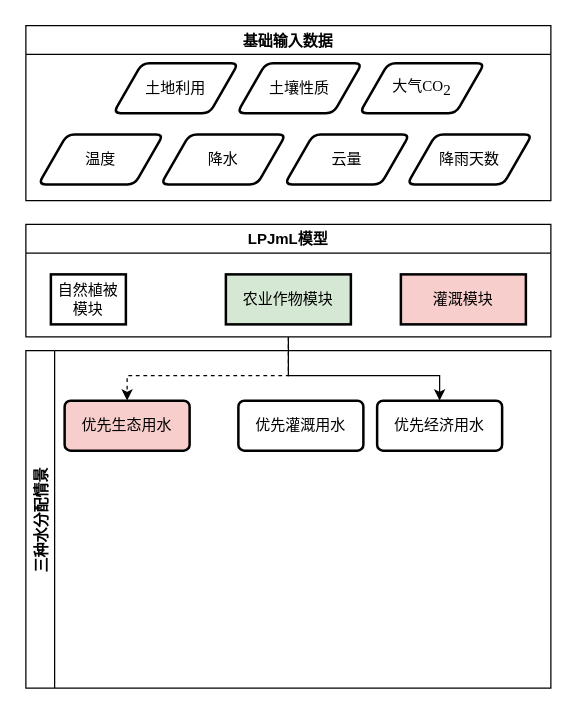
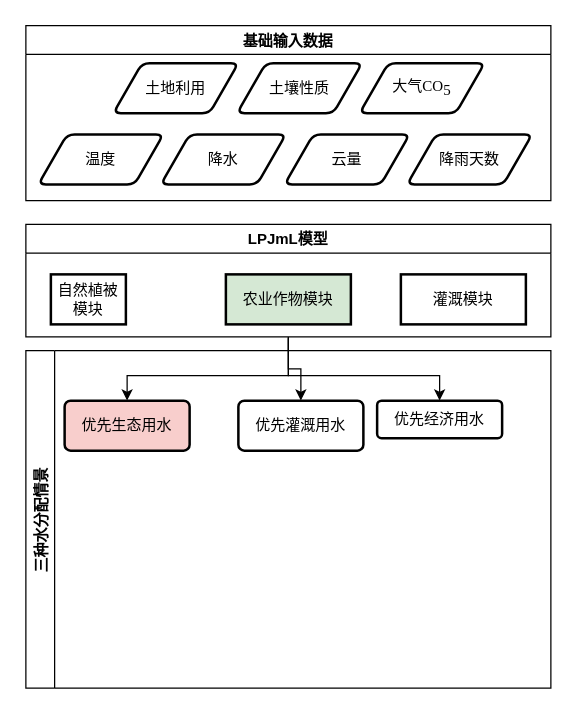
(422, 88) -> (422, 88)
(463, 299) -> (463, 299)
(199, 376) -> (199, 376)
none -> (301, 378)
(439, 426) -> (439, 419)
